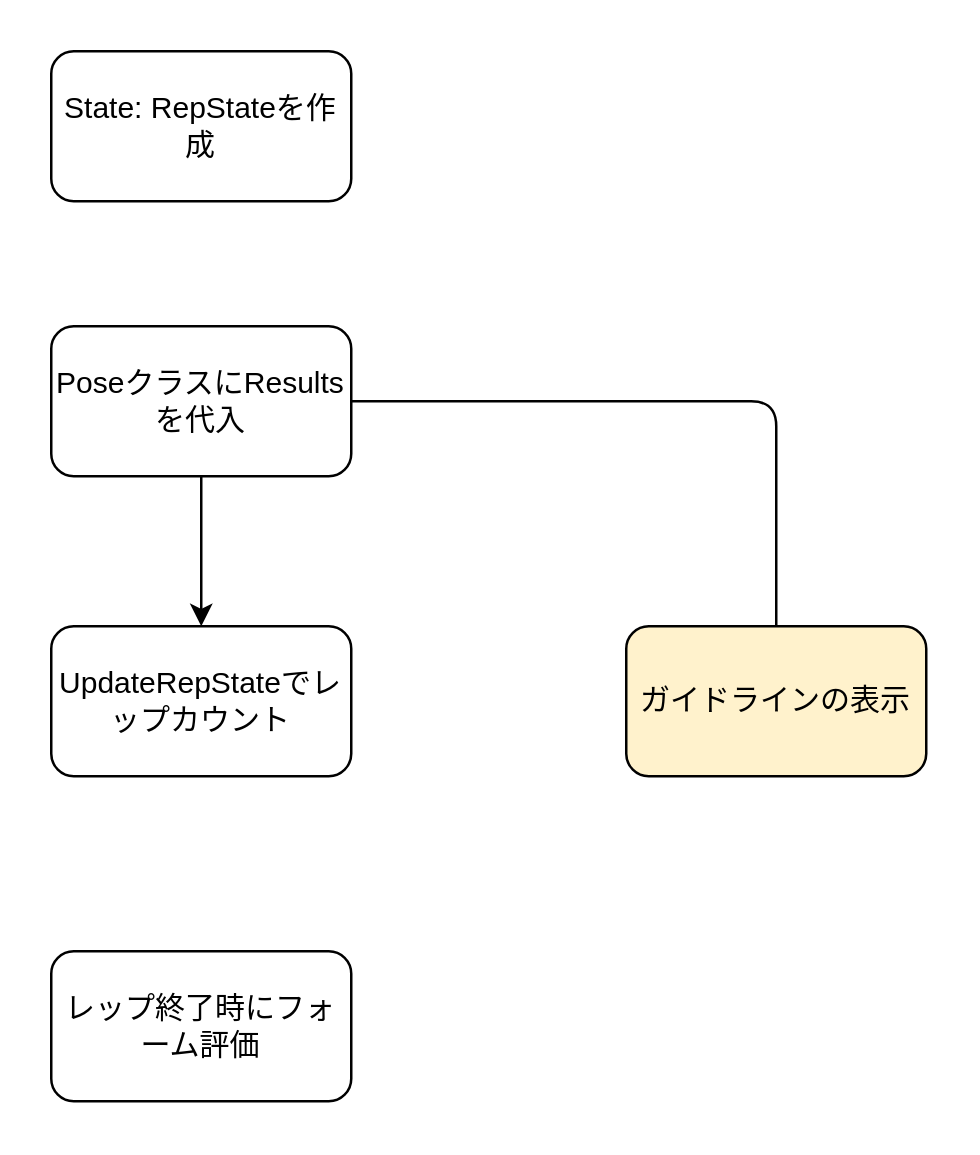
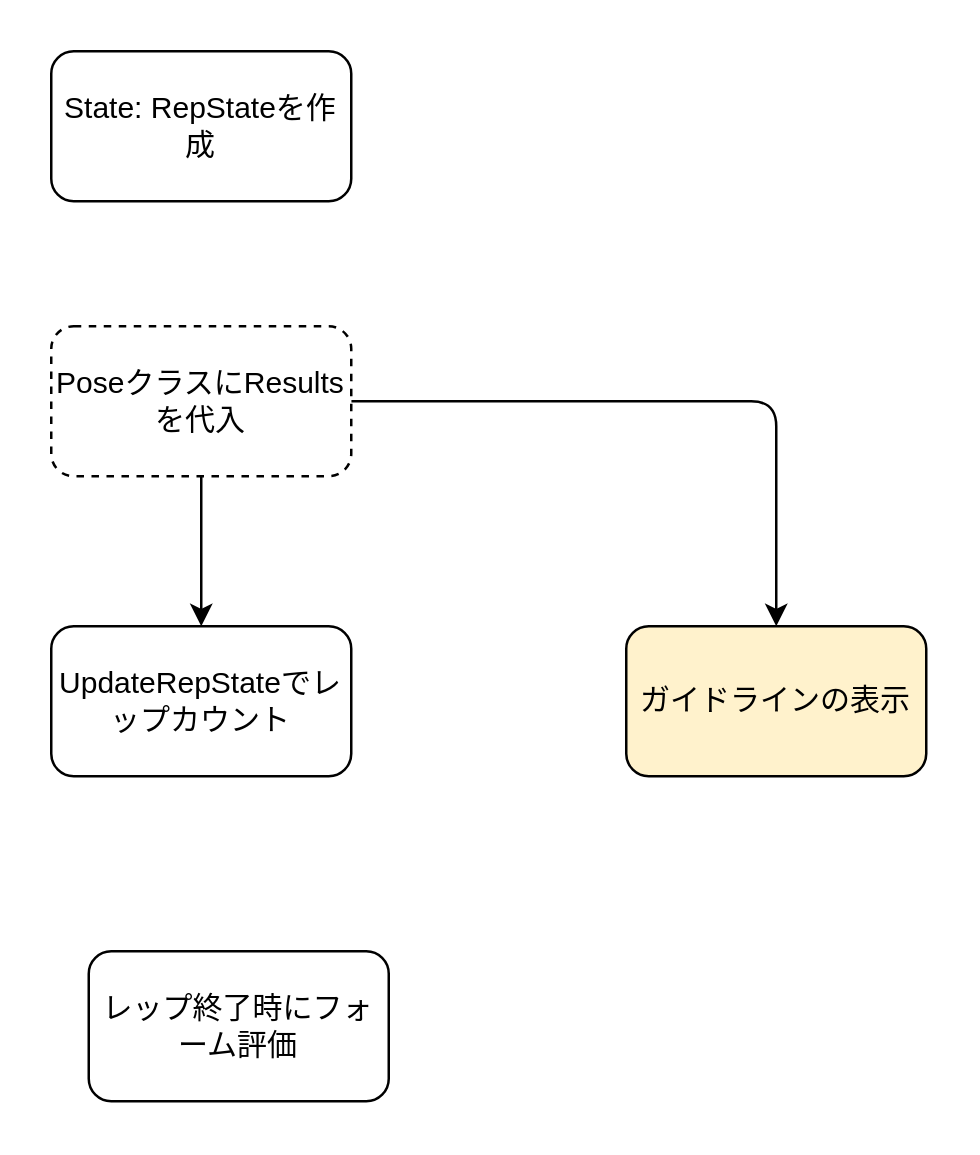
(201, 401) -> (201, 401)
(776, 615) -> (776, 608)
(201, 1026) -> (239, 1026)
